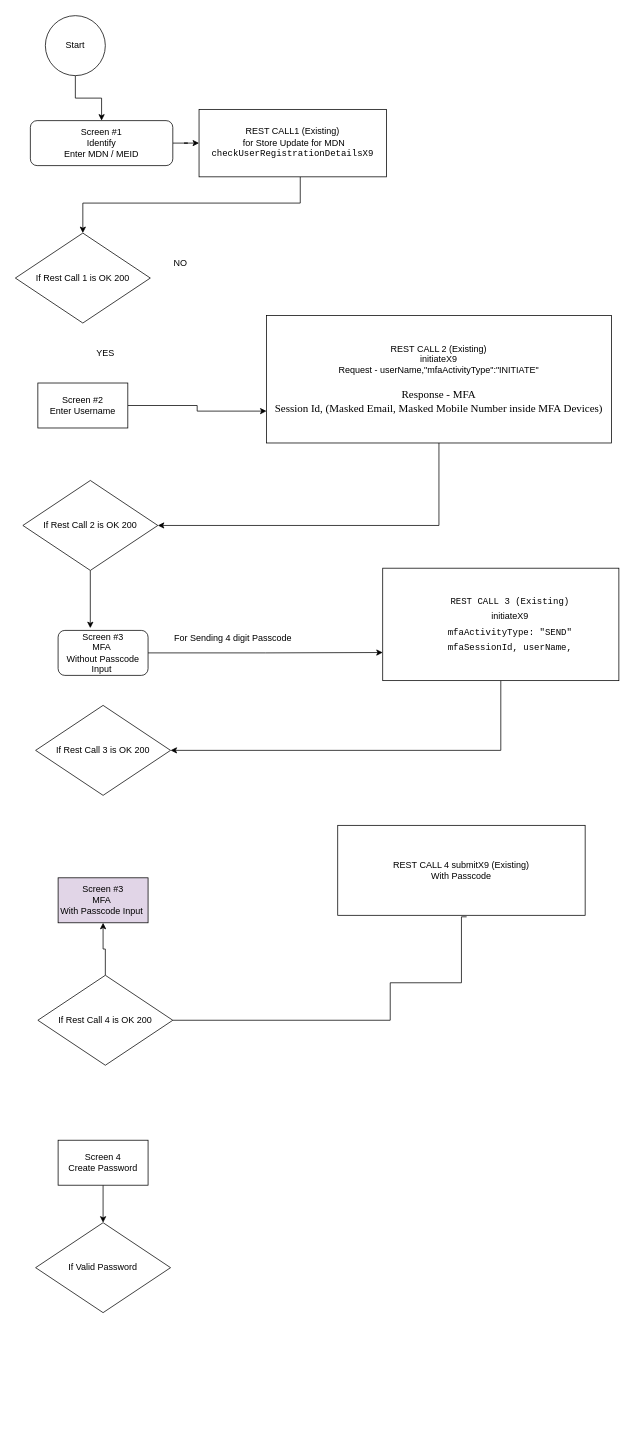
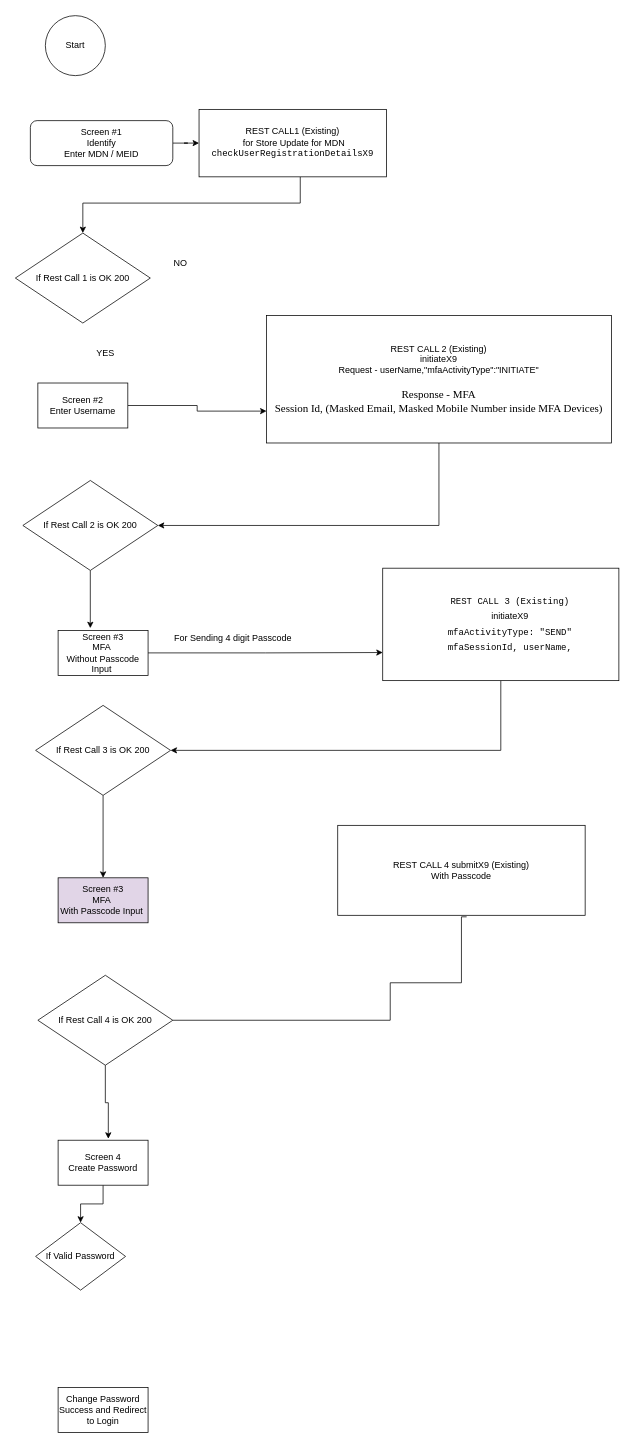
(75, 88) -> none
(103, 653) -> (103, 653)
none -> (103, 871)
(105, 960) -> (105, 1101)
(103, 1268) -> (81, 1257)
none -> (103, 1410)
